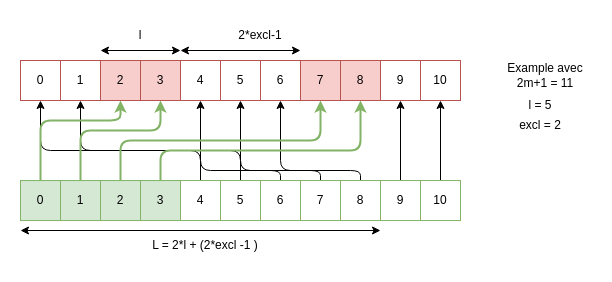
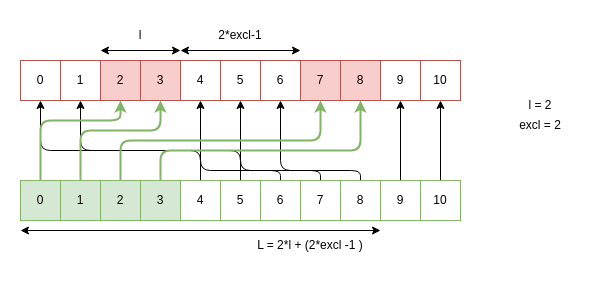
(261, 36) -> (241, 36)
(546, 76) -> none
(541, 106) -> (541, 106)
(206, 246) -> (311, 246)
